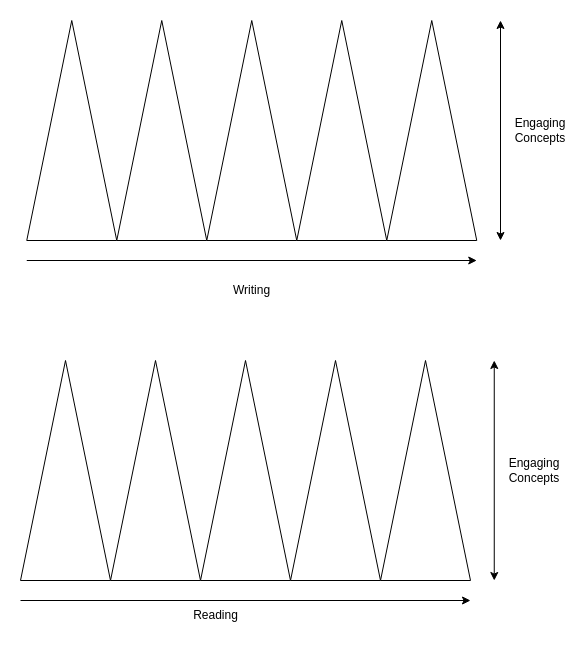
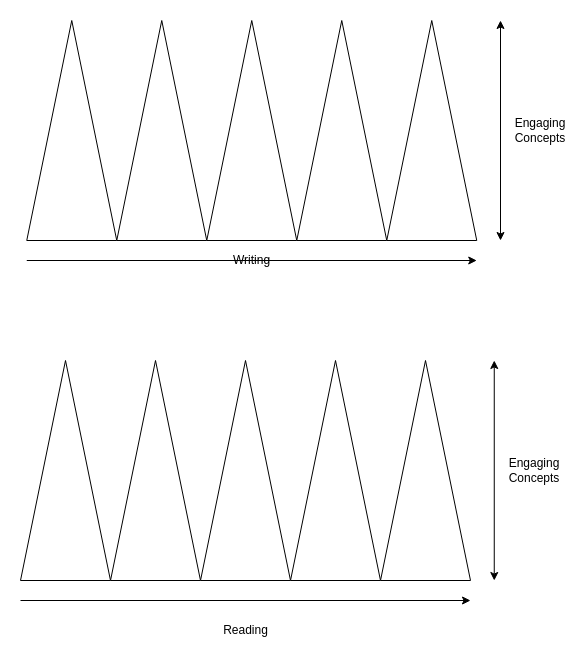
(252, 291) -> (252, 261)
(216, 616) -> (246, 631)
